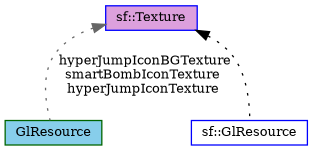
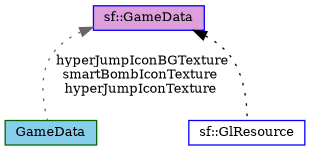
(151, 18) -> (149, 18)
(53, 133) -> (51, 133)
